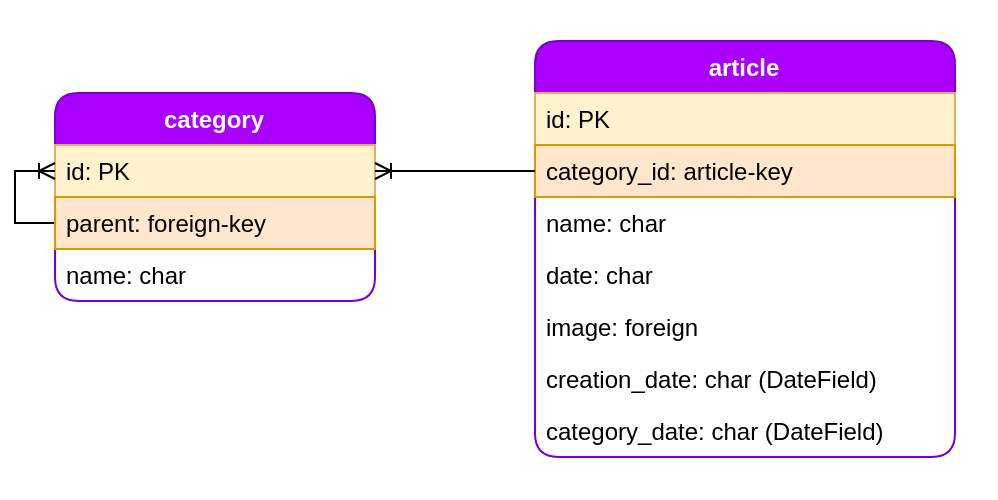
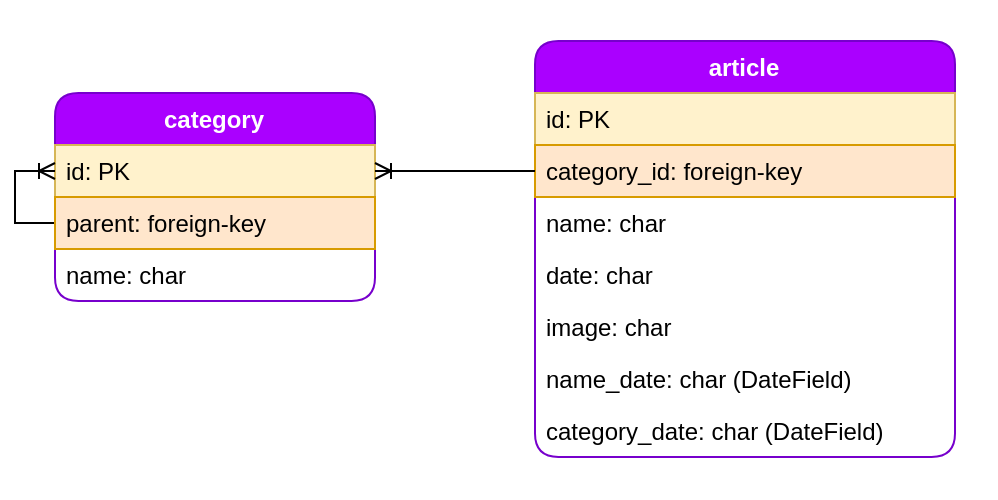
(692, 172) -> (695, 172)
(628, 328) -> (611, 328)
(736, 380) -> (712, 380)
